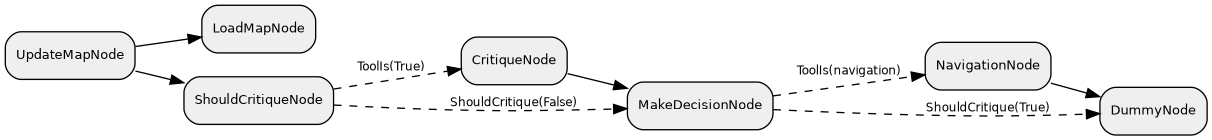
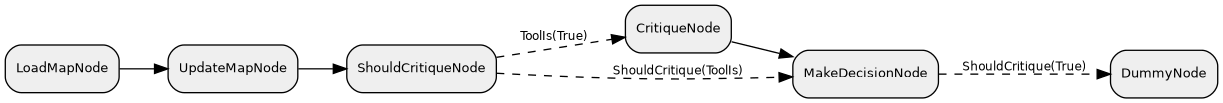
(162, 43) -> (137, 69)
(988, 66) -> none
(514, 103) -> (678, 71)
